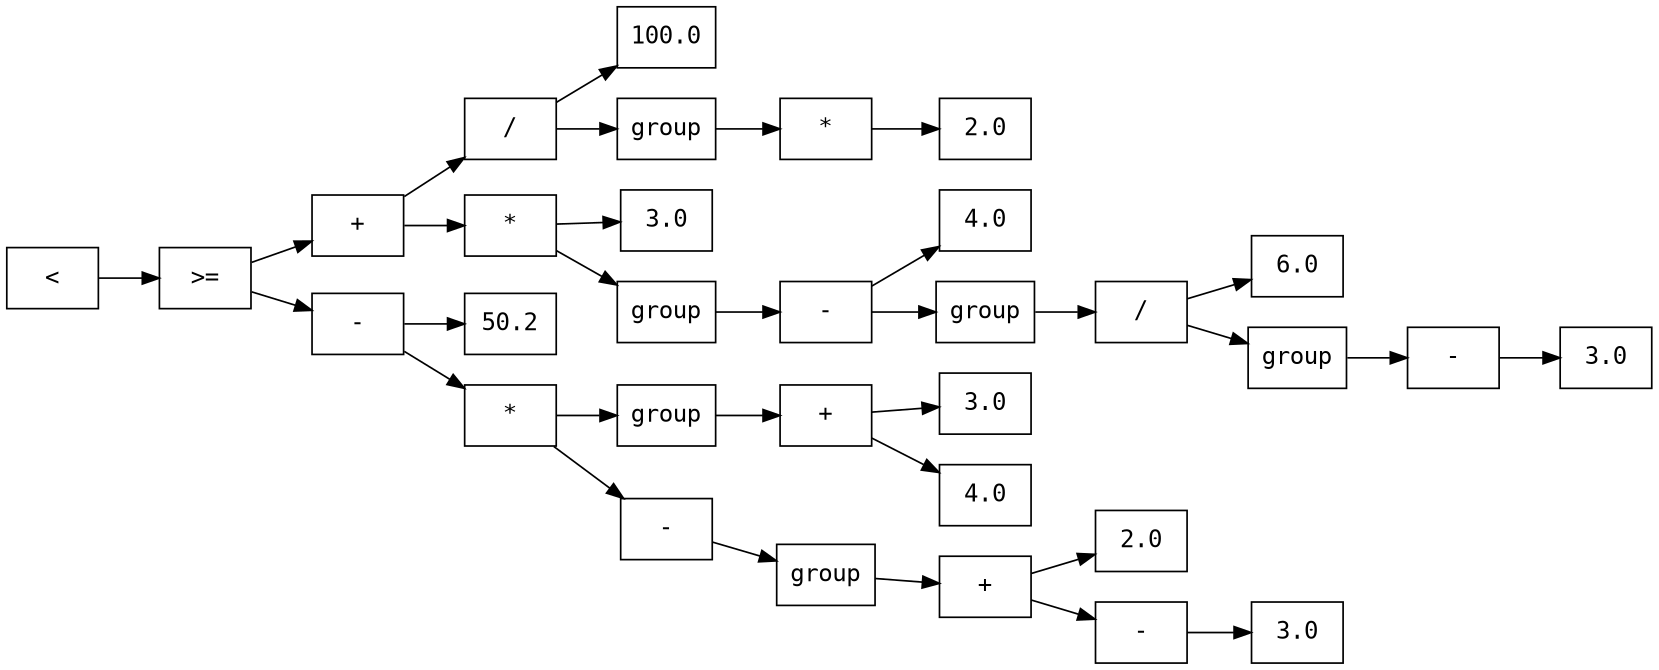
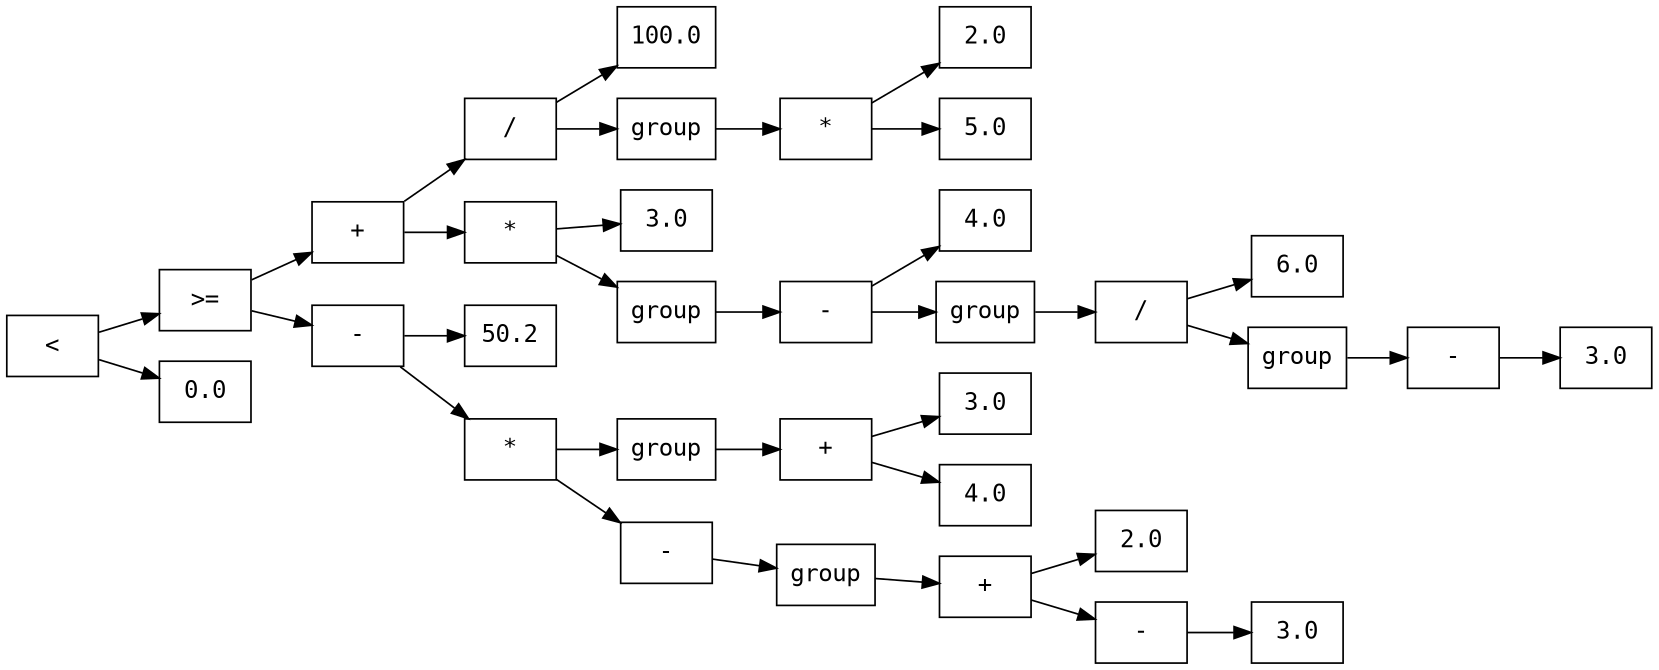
none -> (985, 129)
none -> (205, 392)
